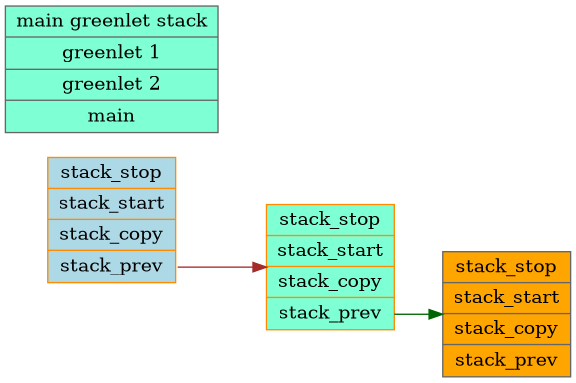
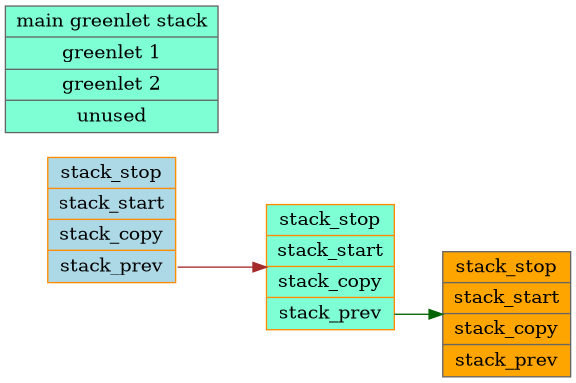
(112, 116) -> (112, 116)
